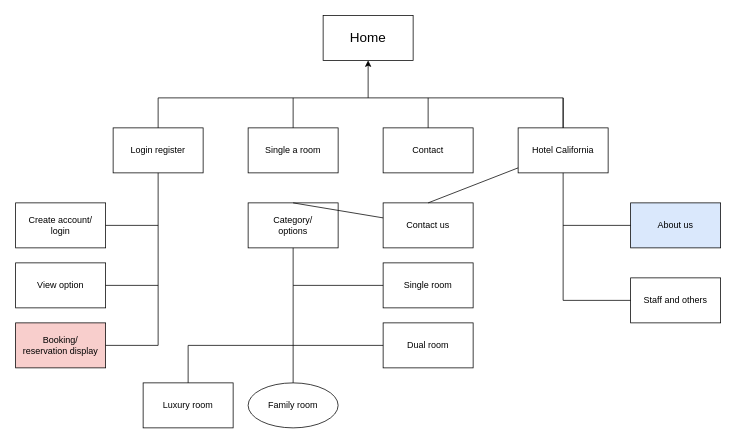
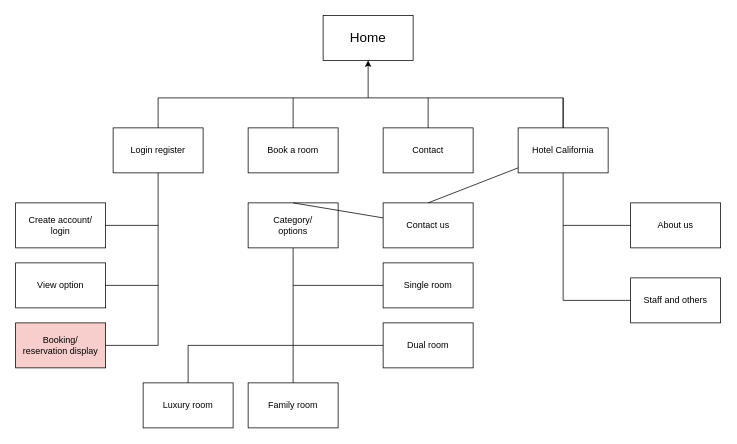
(293, 150) -> (293, 150)
(675, 225) -> (675, 225)
(293, 405) -> (293, 405)
